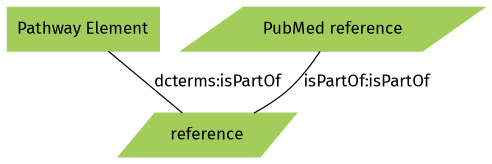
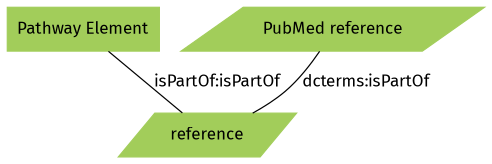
(218, 82) -> (217, 82)
(367, 82) -> (366, 82)
